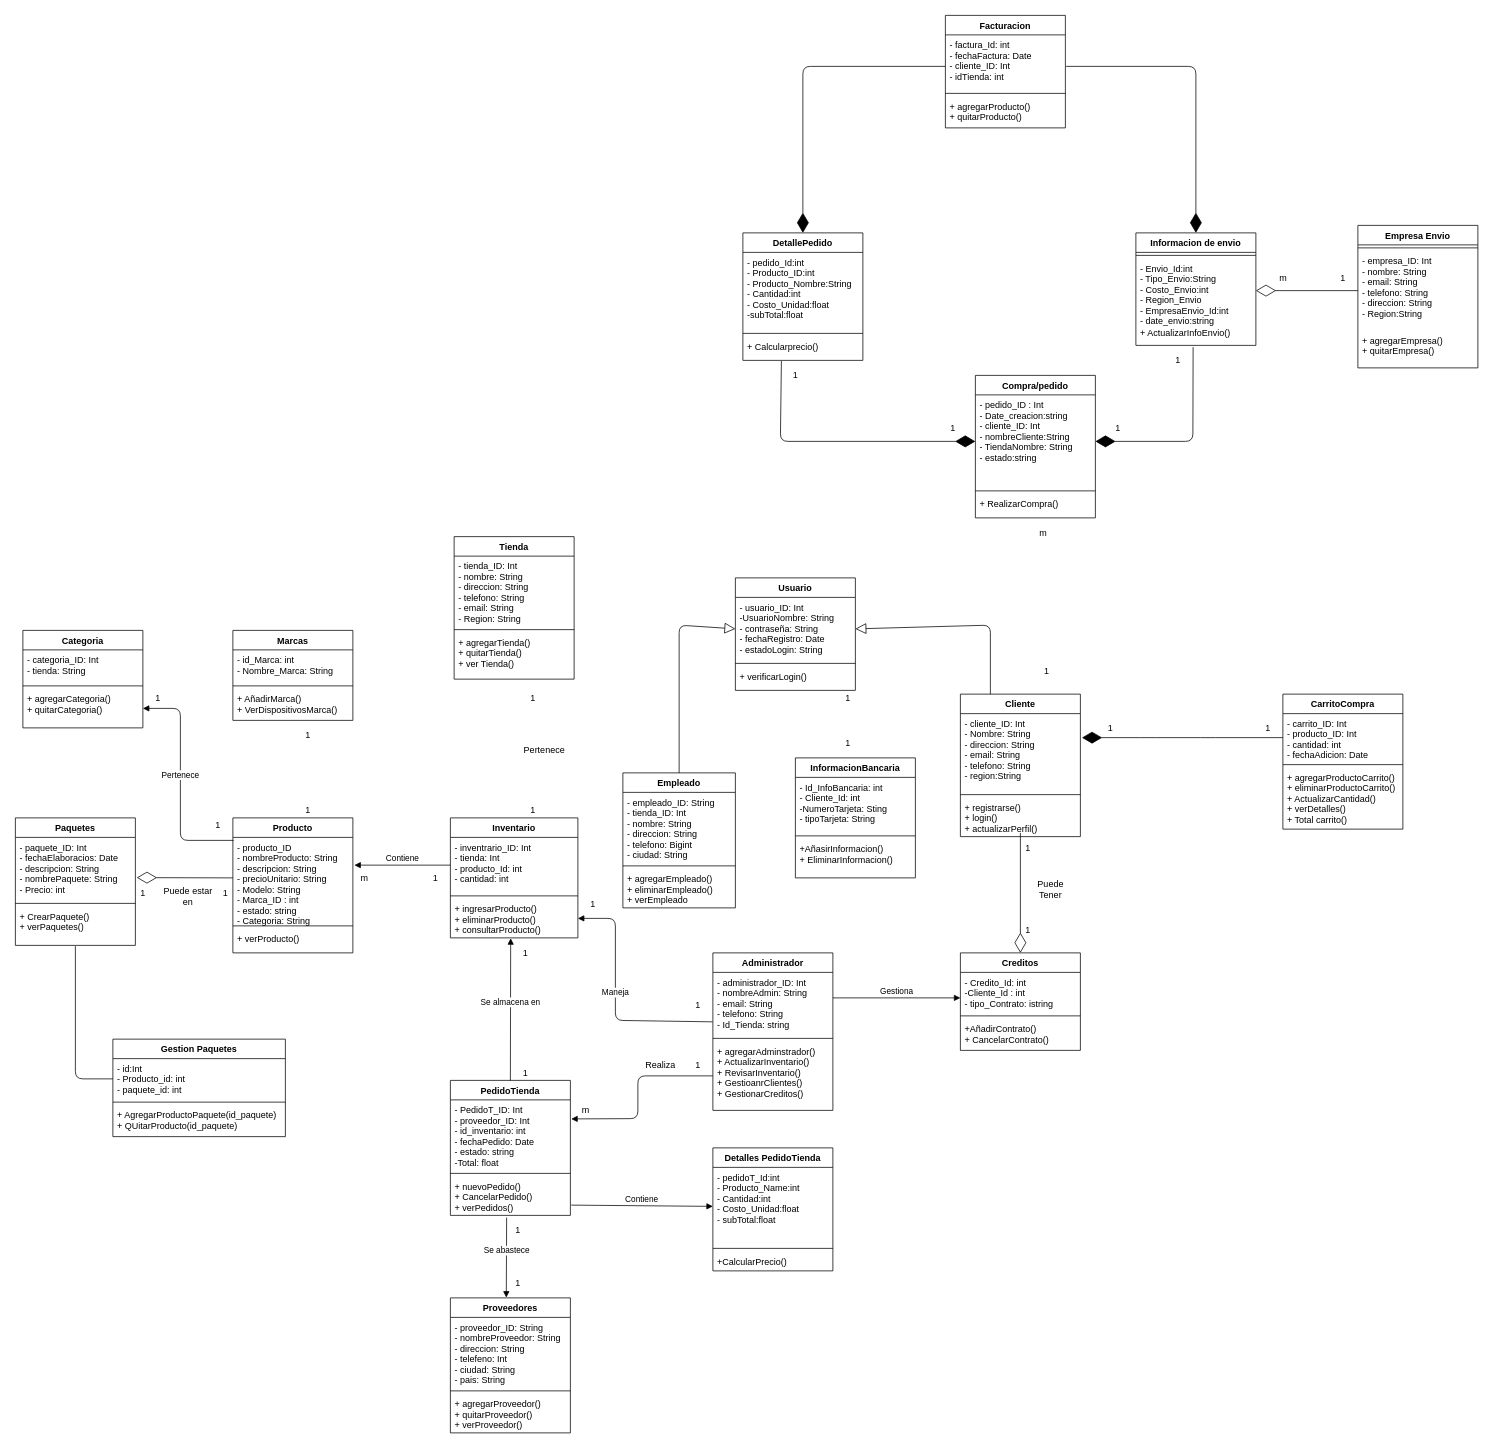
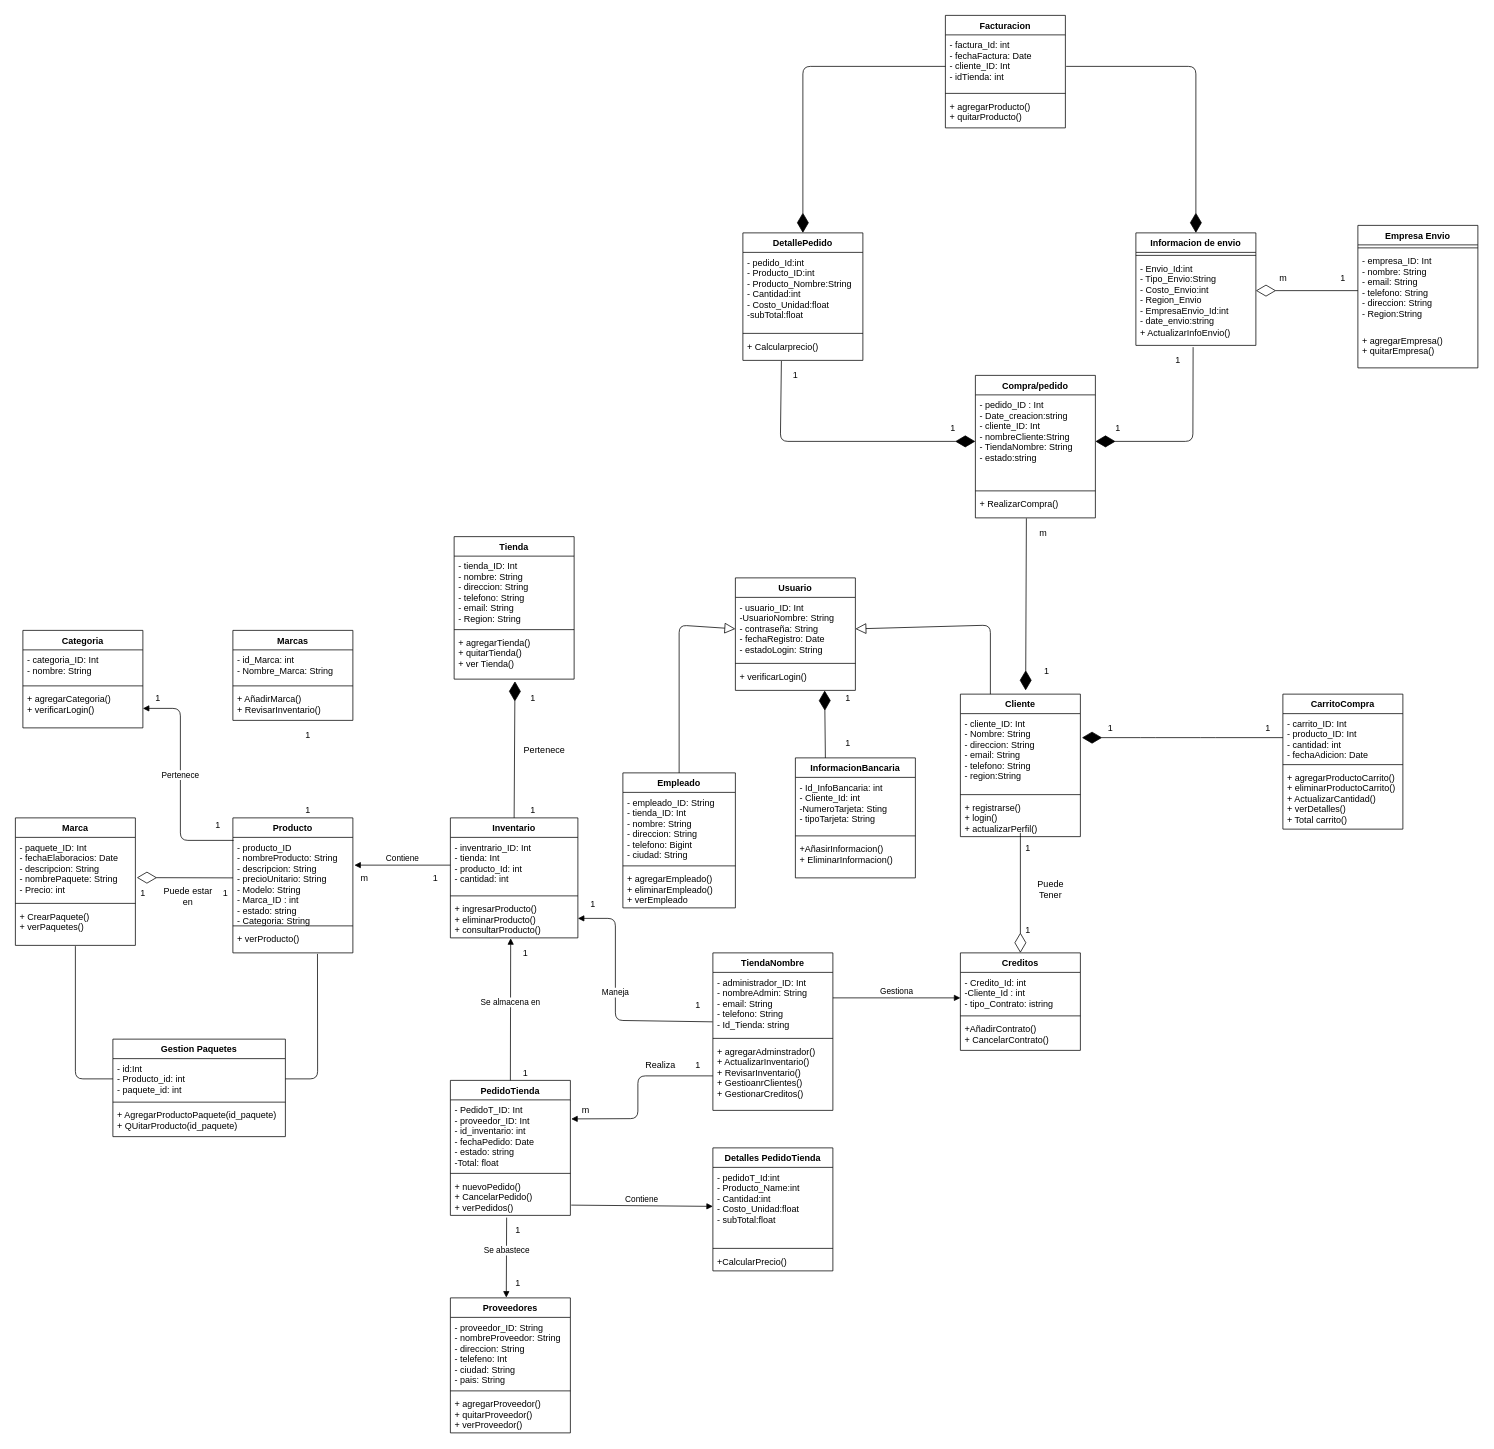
none -> (1026, 544)
(70, 660) -> (70, 660)
(75, 699) -> (75, 699)
(272, 699) -> (272, 699)
none -> (825, 747)
none -> (514, 760)
(75, 828) -> (75, 828)
(773, 963) -> (773, 963)
none -> (318, 1029)
